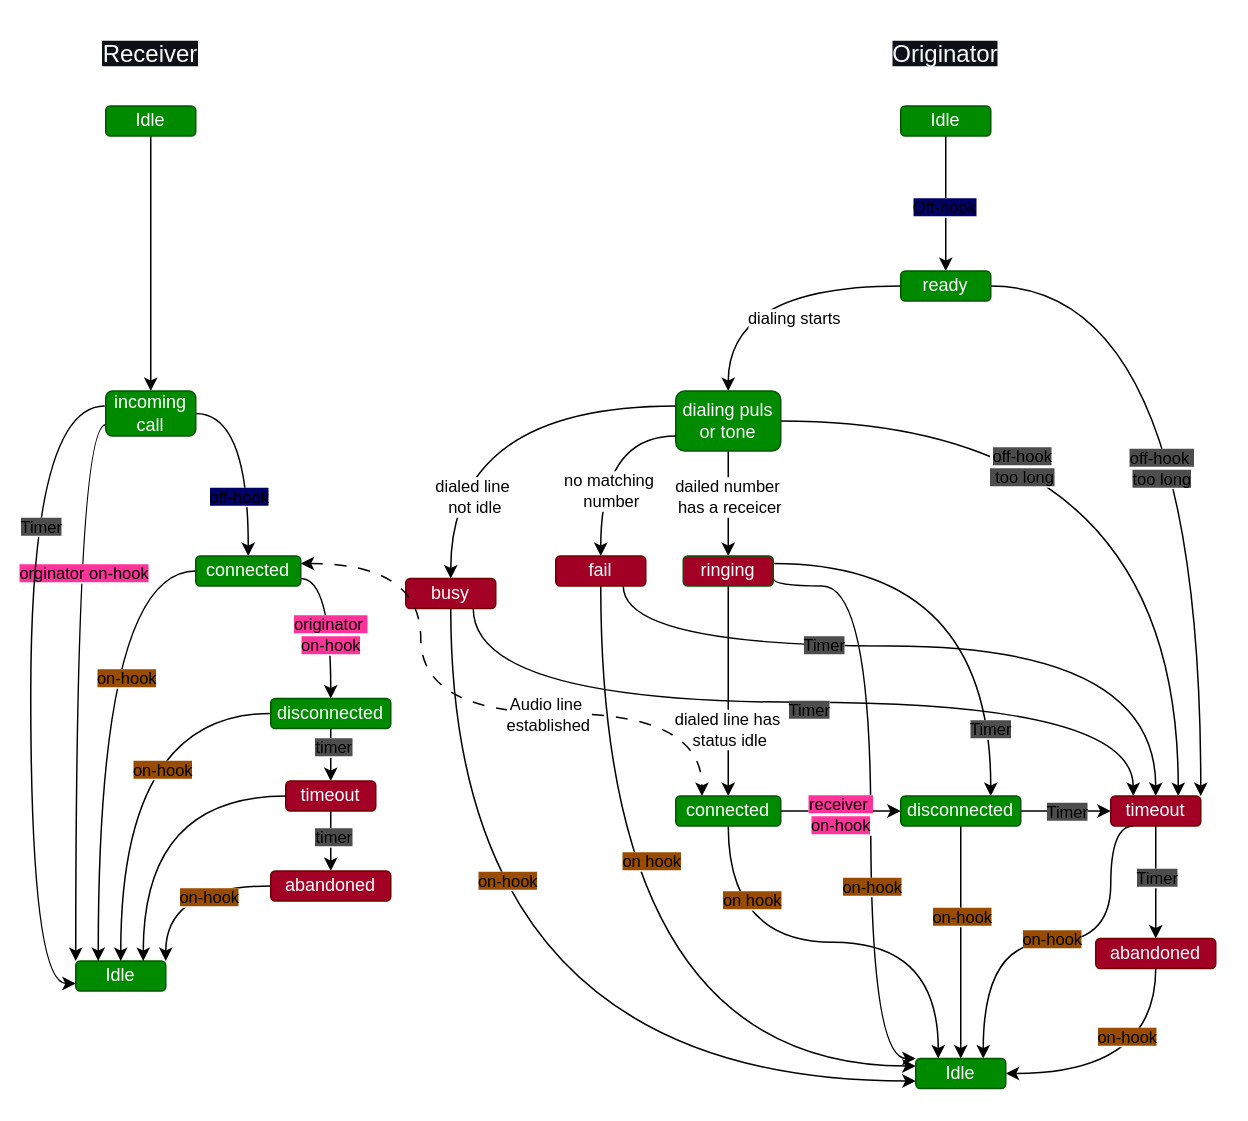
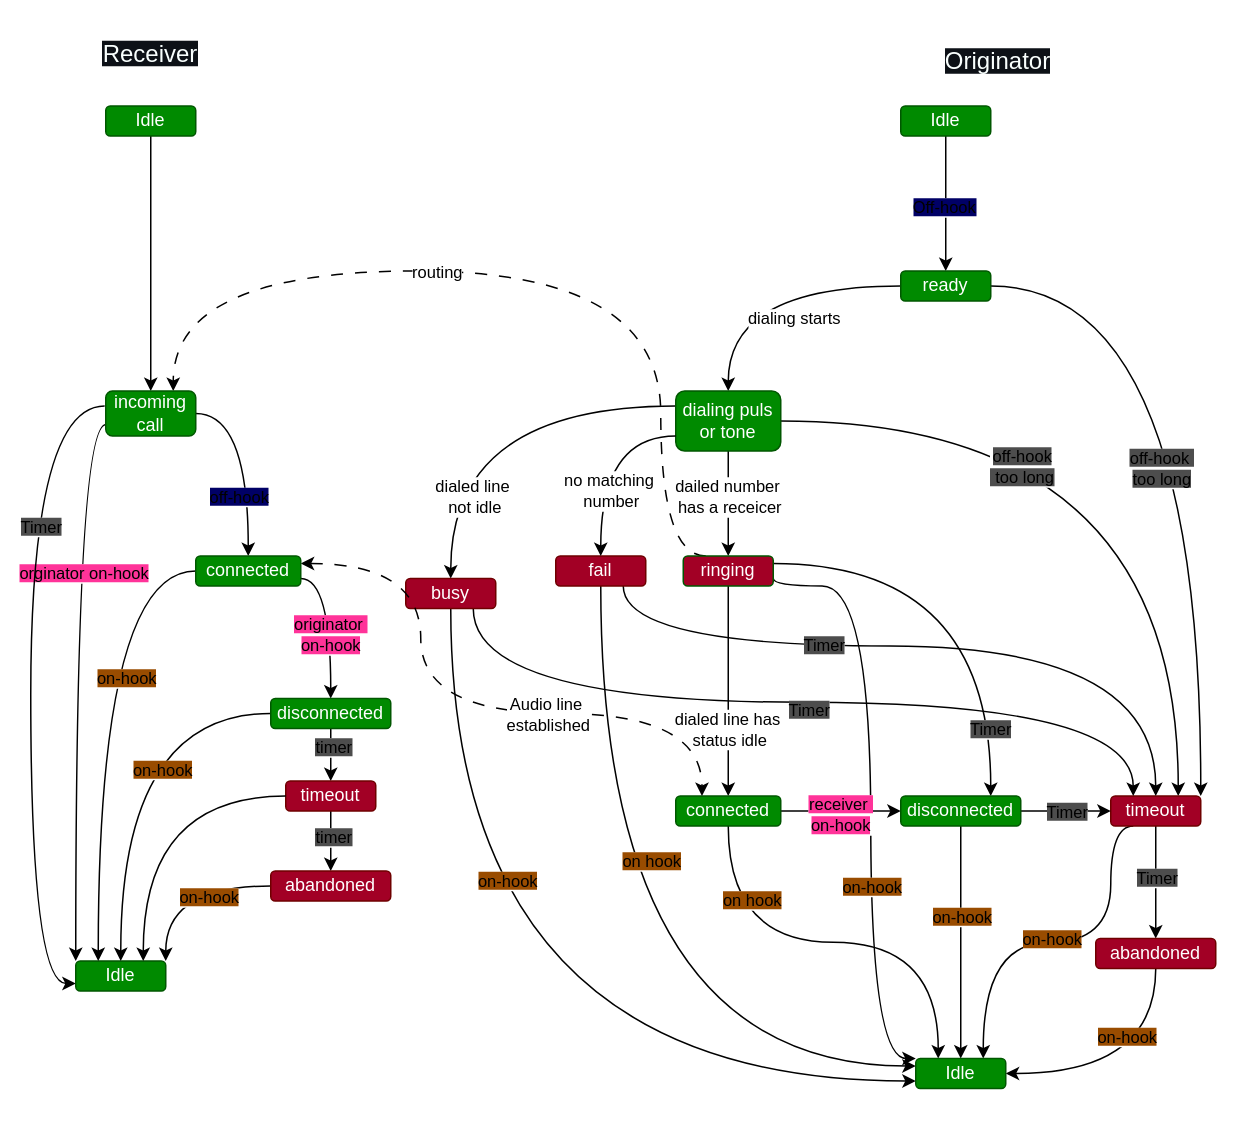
(946, 53) -> (998, 61)
none -> (433, 271)
